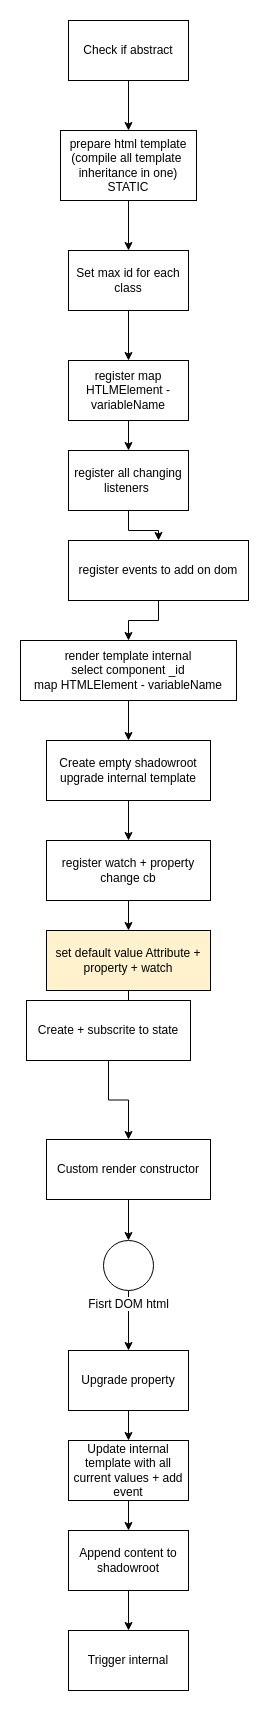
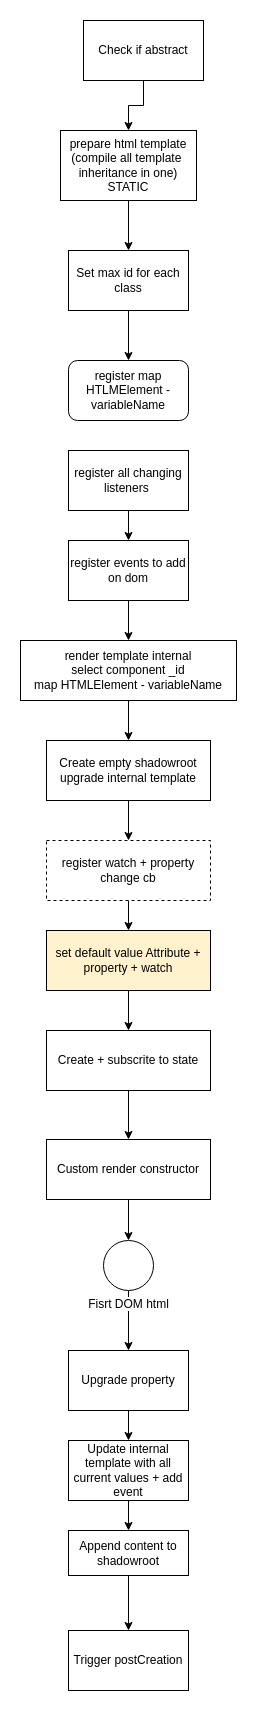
(129, 51) -> (144, 51)
(129, 391) -> (129, 391)
(129, 440) -> none
(159, 571) -> (129, 571)
(129, 871) -> (129, 871)
(109, 1031) -> (129, 1061)
(129, 1561) -> (129, 1553)
(129, 1661) -> (129, 1661)
